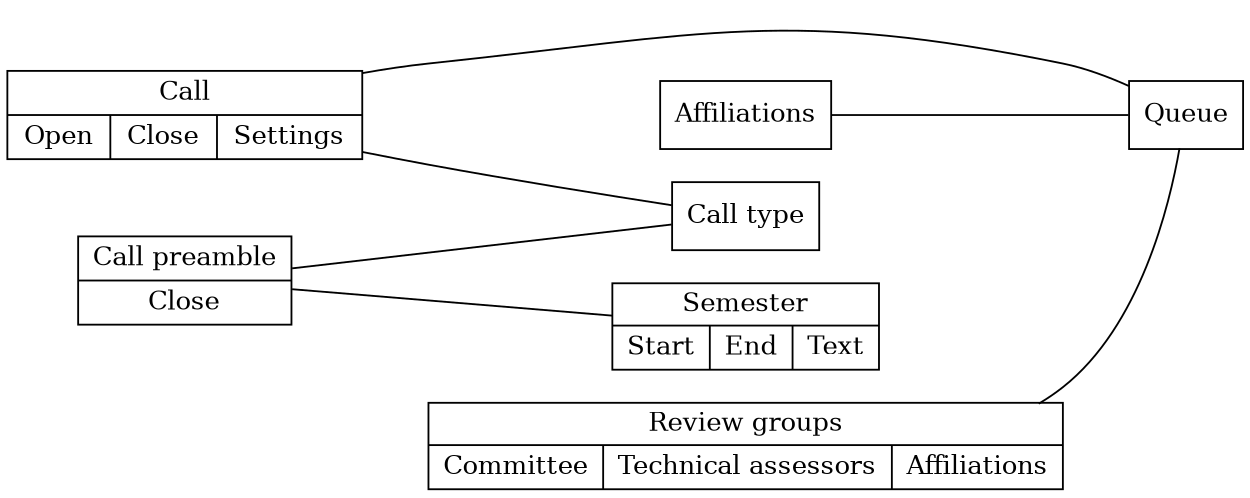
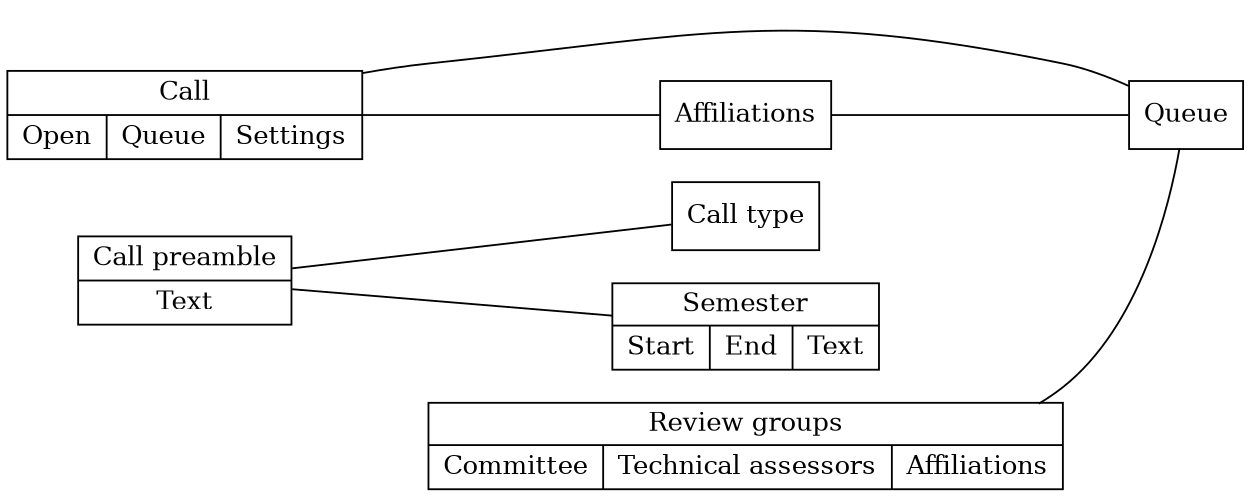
(164, 136) -> (164, 136)
(517, 180) -> (511, 115)
(185, 302) -> (185, 302)
